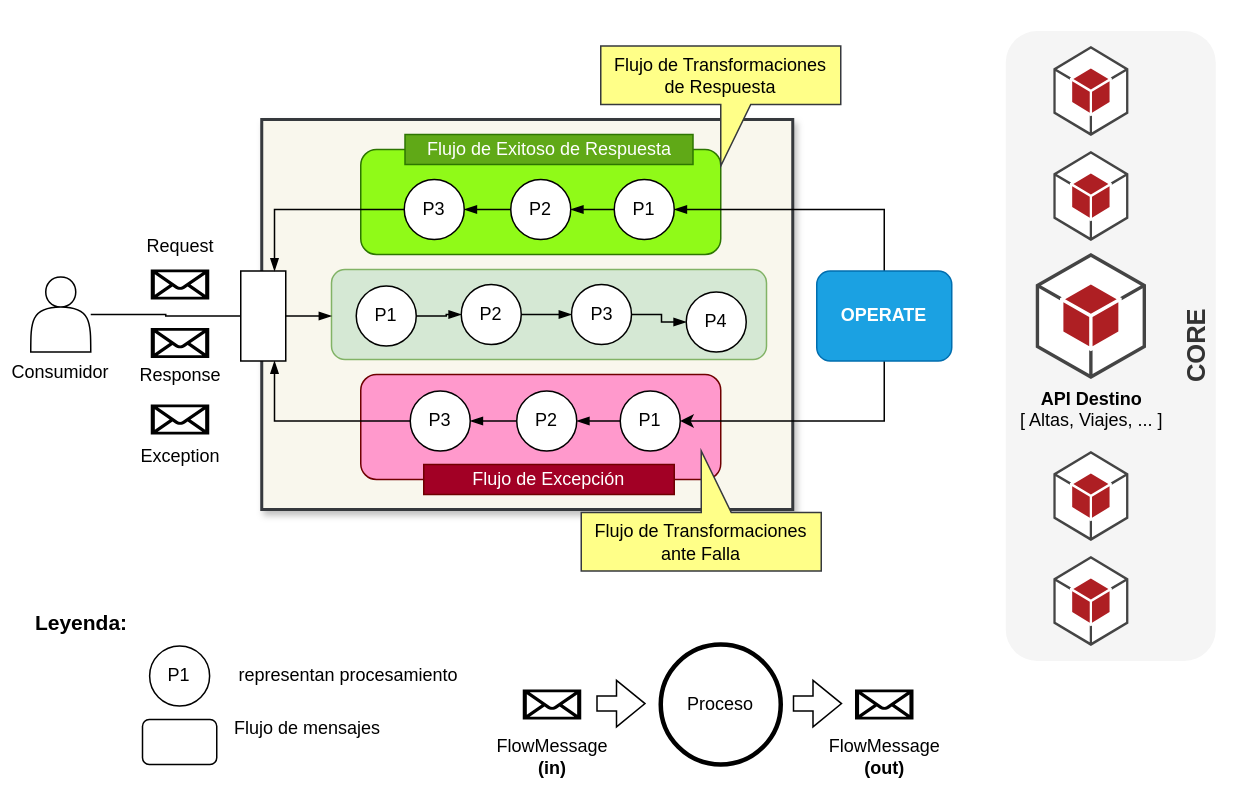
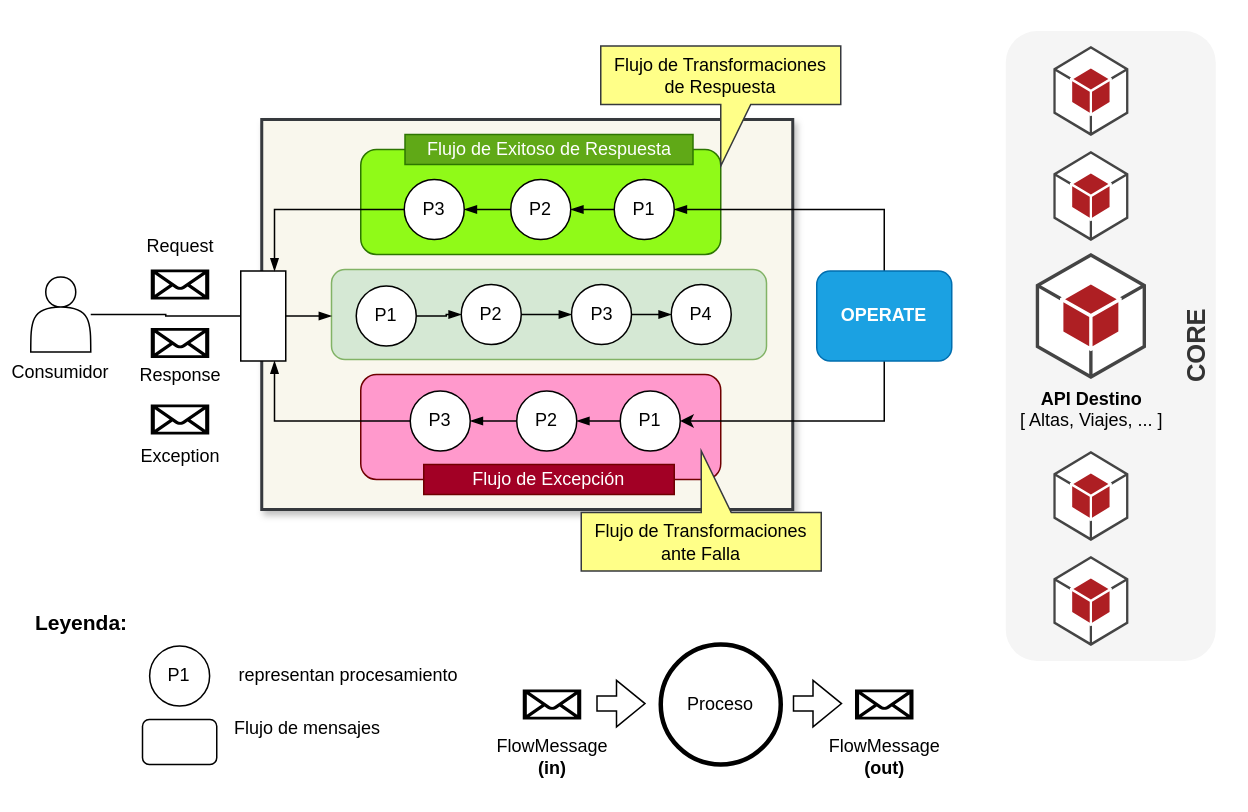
(716, 322) -> (701, 314)
